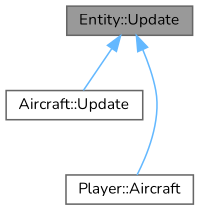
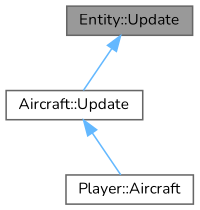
(157, 113) -> (107, 154)
